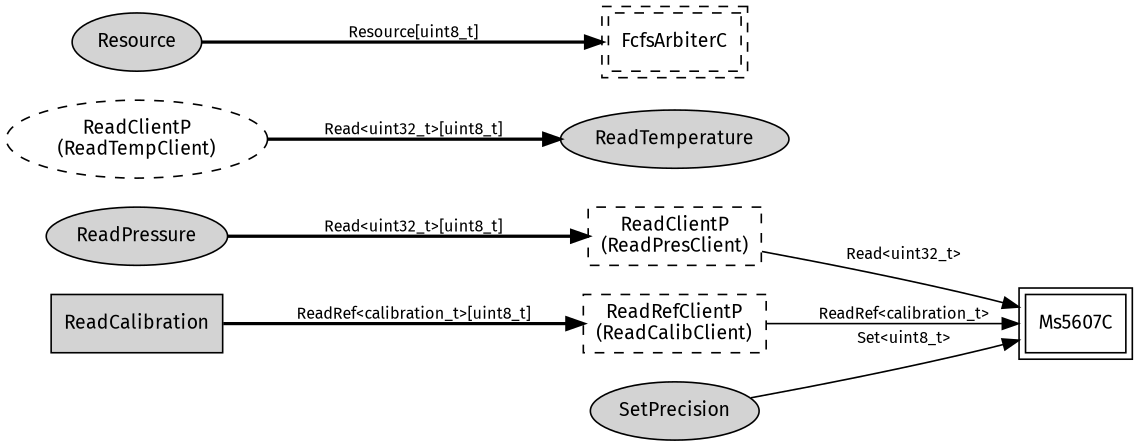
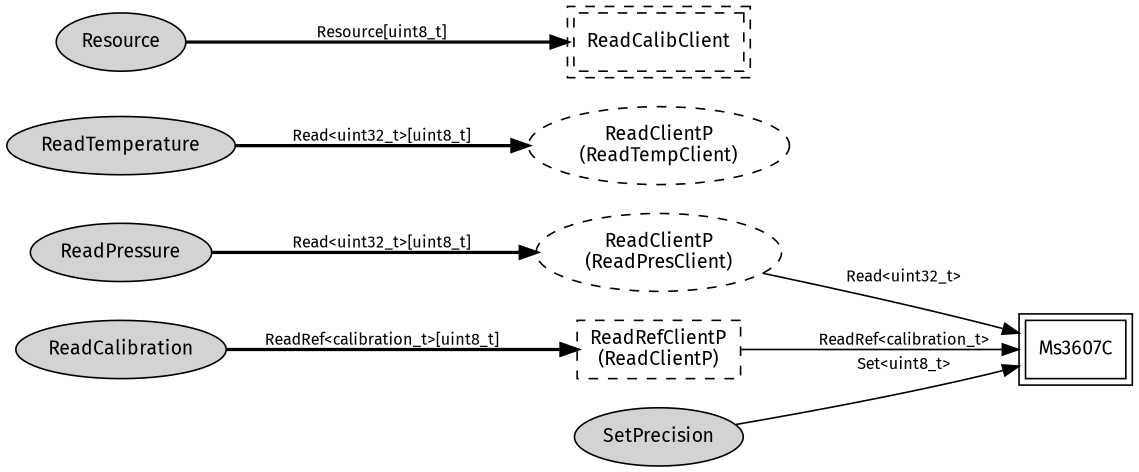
(675, 42) -> (659, 42)
(406, 139) -> (374, 146)
(675, 236) -> (659, 252)
(137, 324) -> (121, 350)
(675, 324) -> (659, 350)
(1076, 324) -> (1076, 350)
